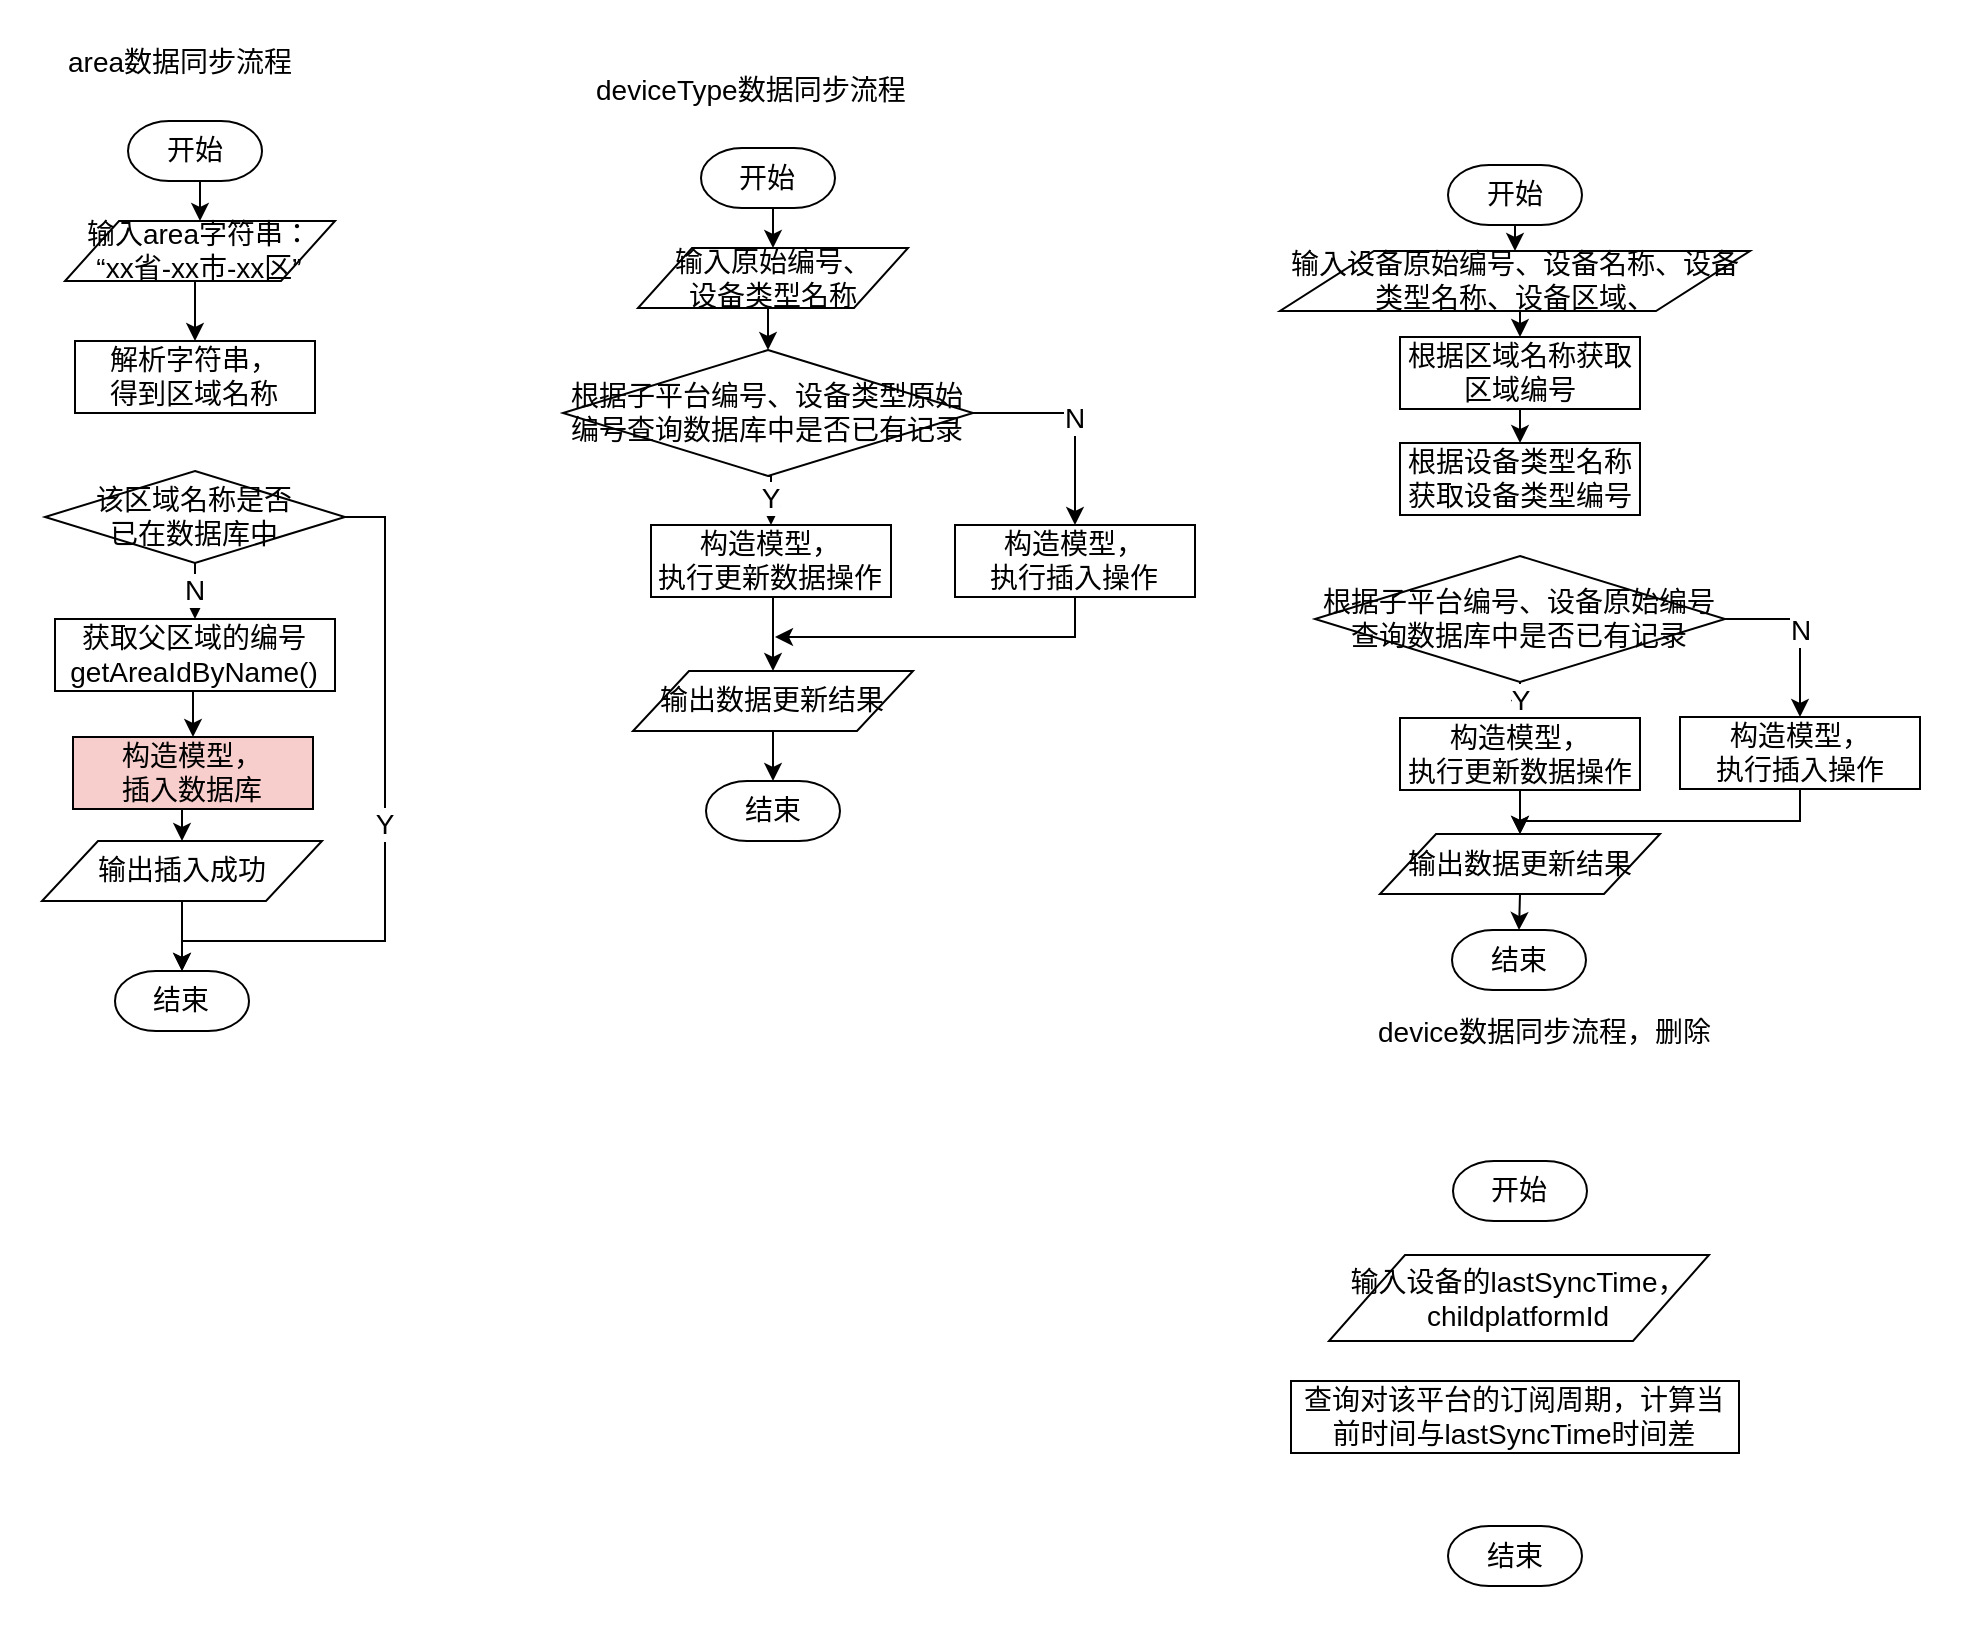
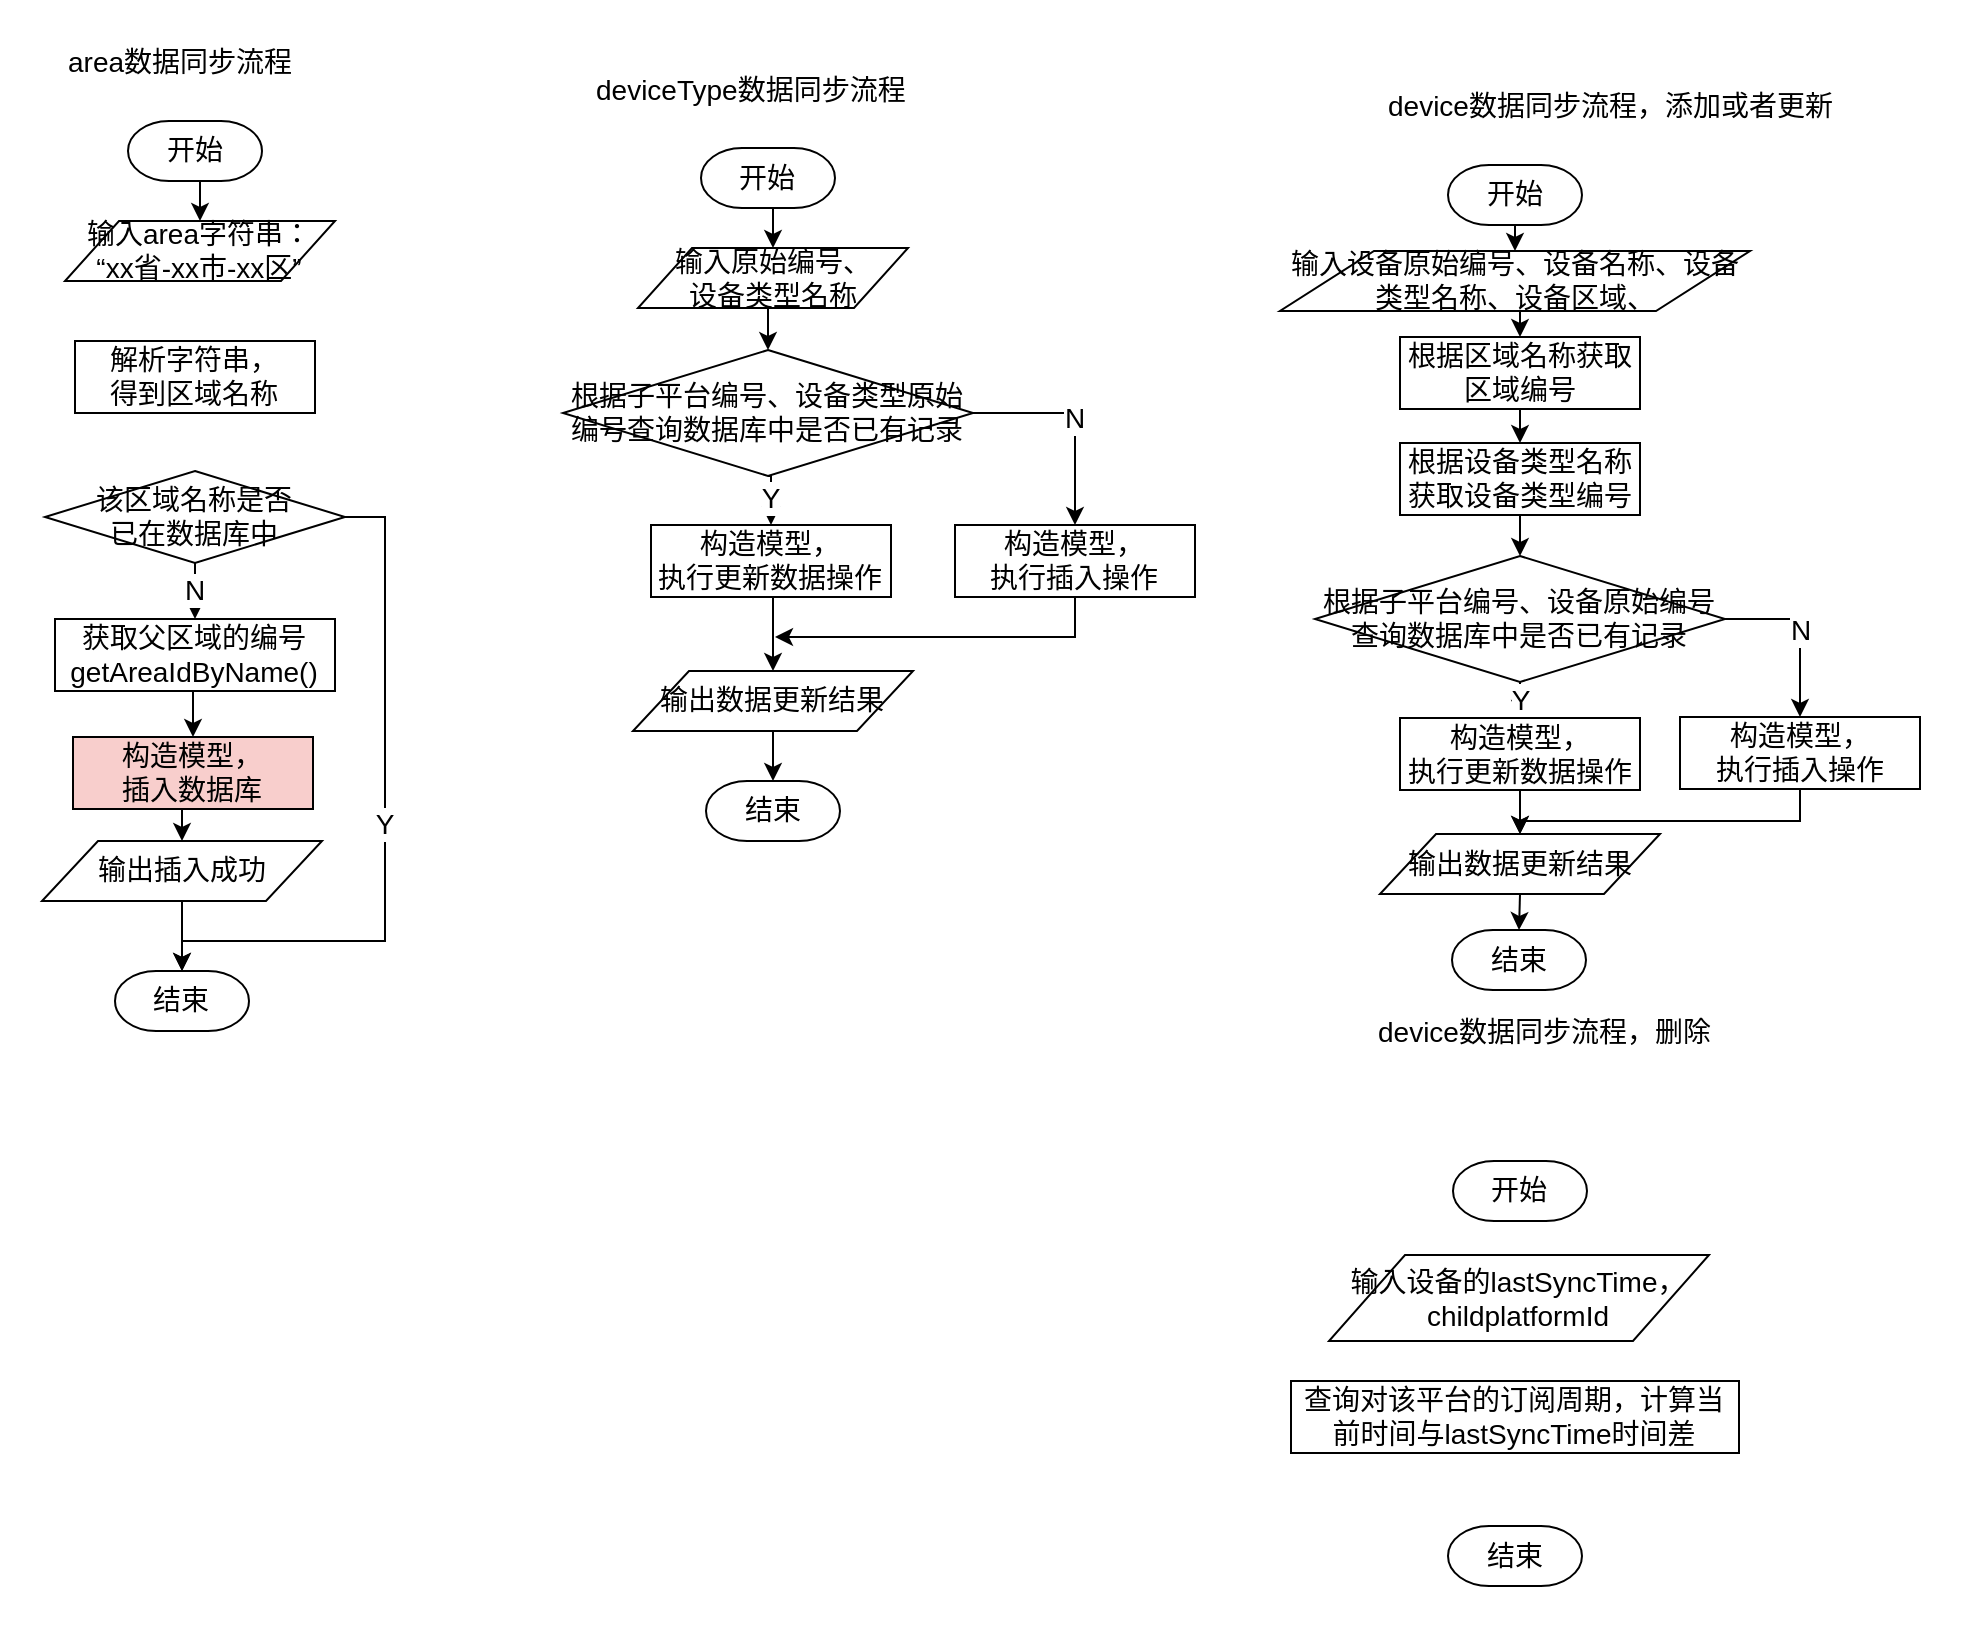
none -> (1625, 105)
(195, 303) -> none
none -> (1520, 529)
